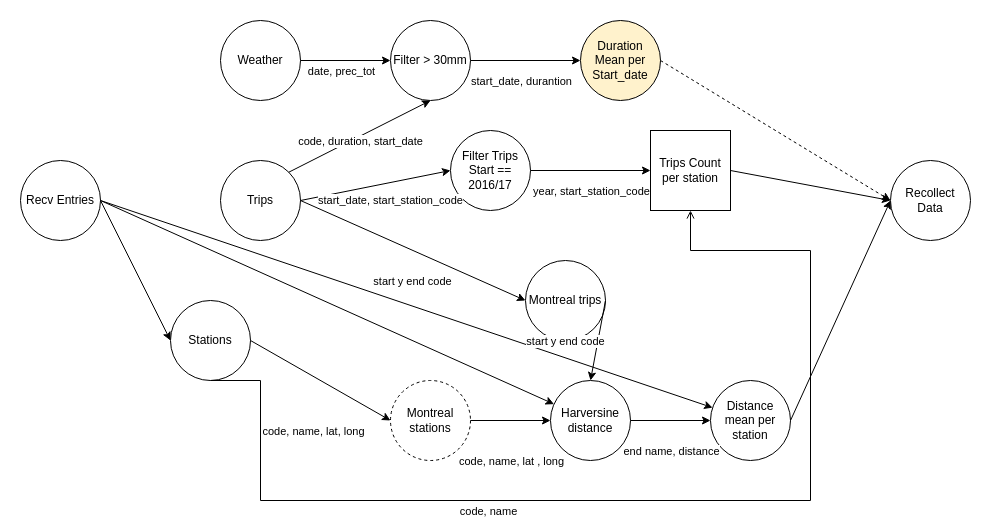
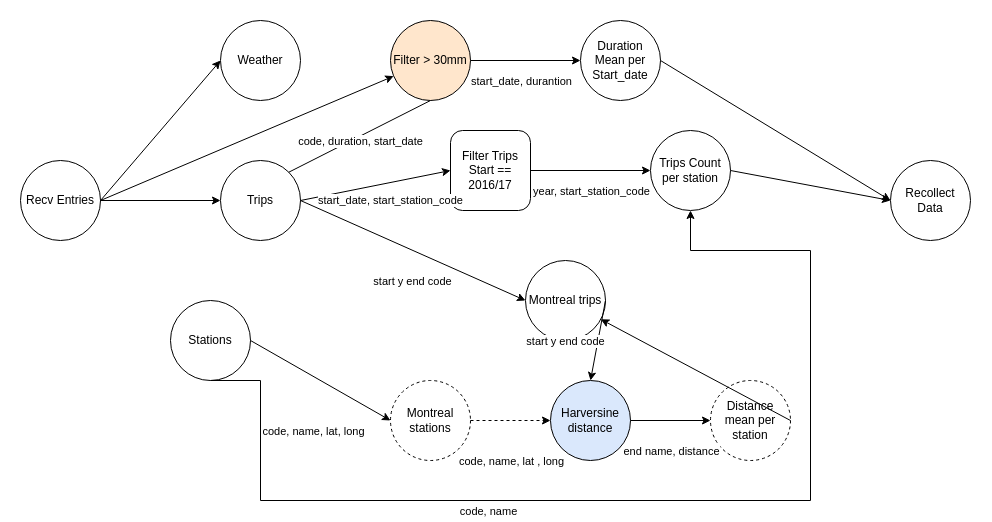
(342, 61) -> none
(431, 61) -> (431, 61)
(621, 61) -> (621, 61)
(423, 104) -> (426, 103)
(772, 128) -> (772, 128)
(491, 171) -> (491, 171)
(691, 171) -> (691, 171)
(691, 216) -> (691, 218)
(135, 269) -> (247, 138)
(850, 290) -> (698, 371)
(326, 302) -> (159, 201)
(409, 305) -> (160, 131)
(508, 421) -> (508, 421)
(591, 421) -> (591, 421)
(751, 421) -> (751, 421)
